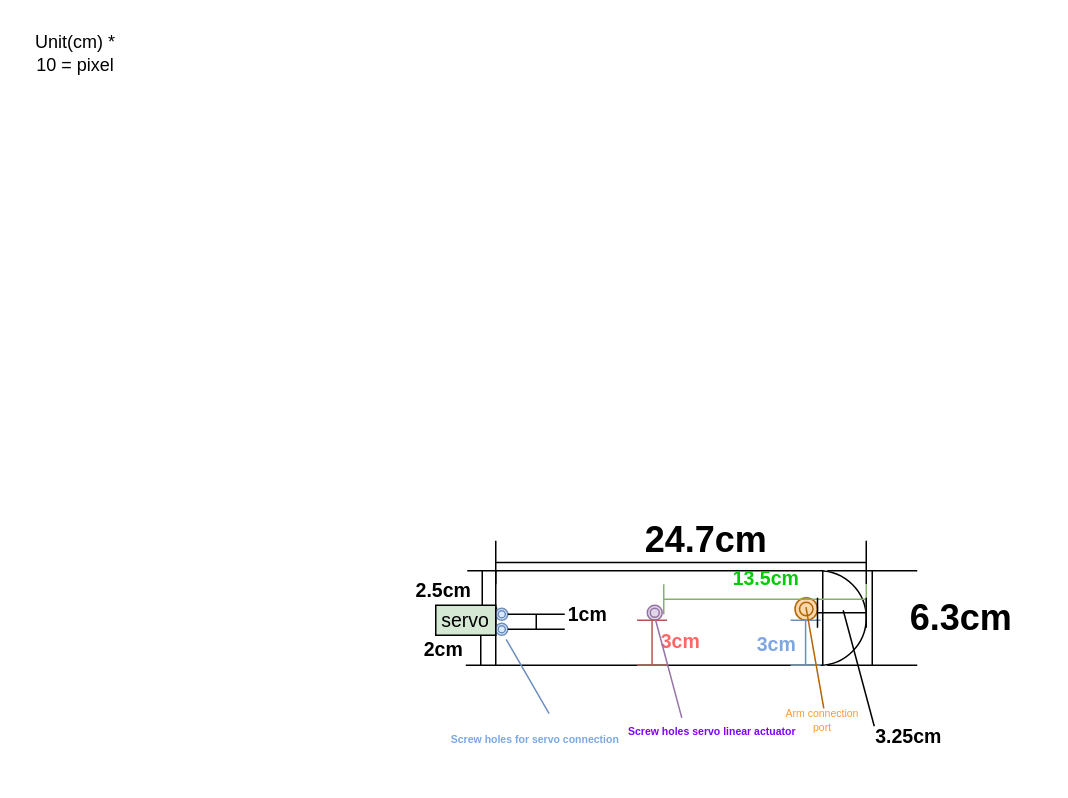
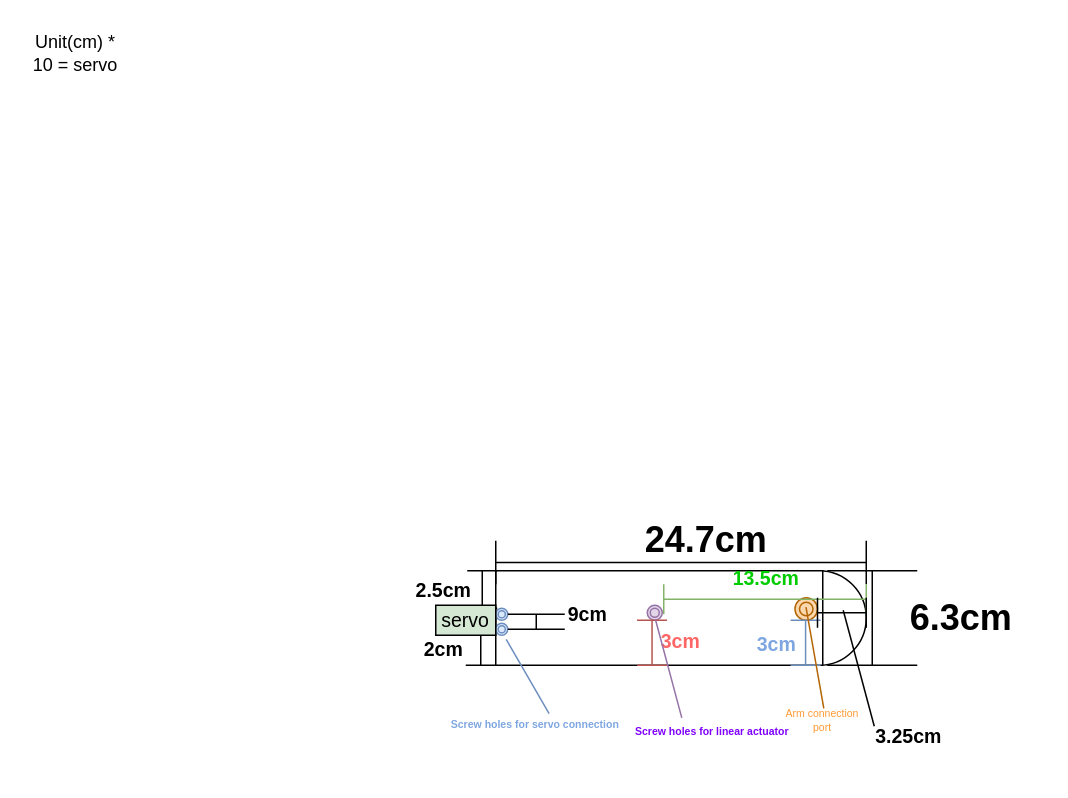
(76, 53) -> (76, 53)
(588, 614) -> (588, 614)
(713, 728) -> (713, 728)
(536, 736) -> (536, 721)
